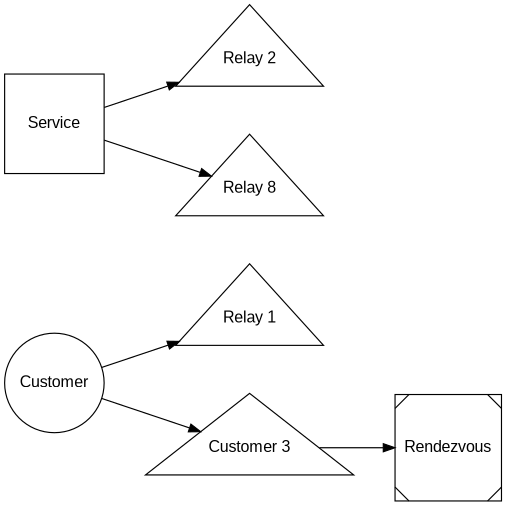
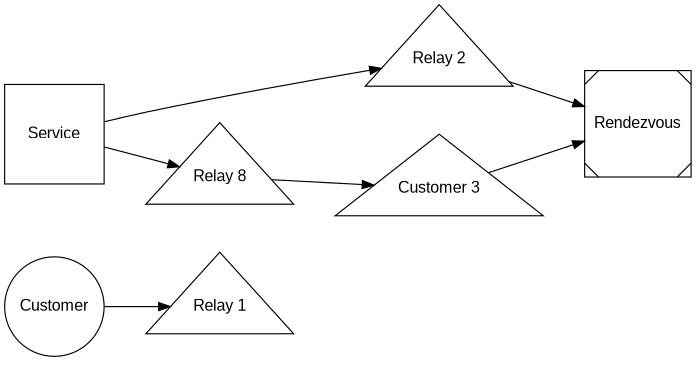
none -> (541, 92)
(146, 413) -> (317, 182)
